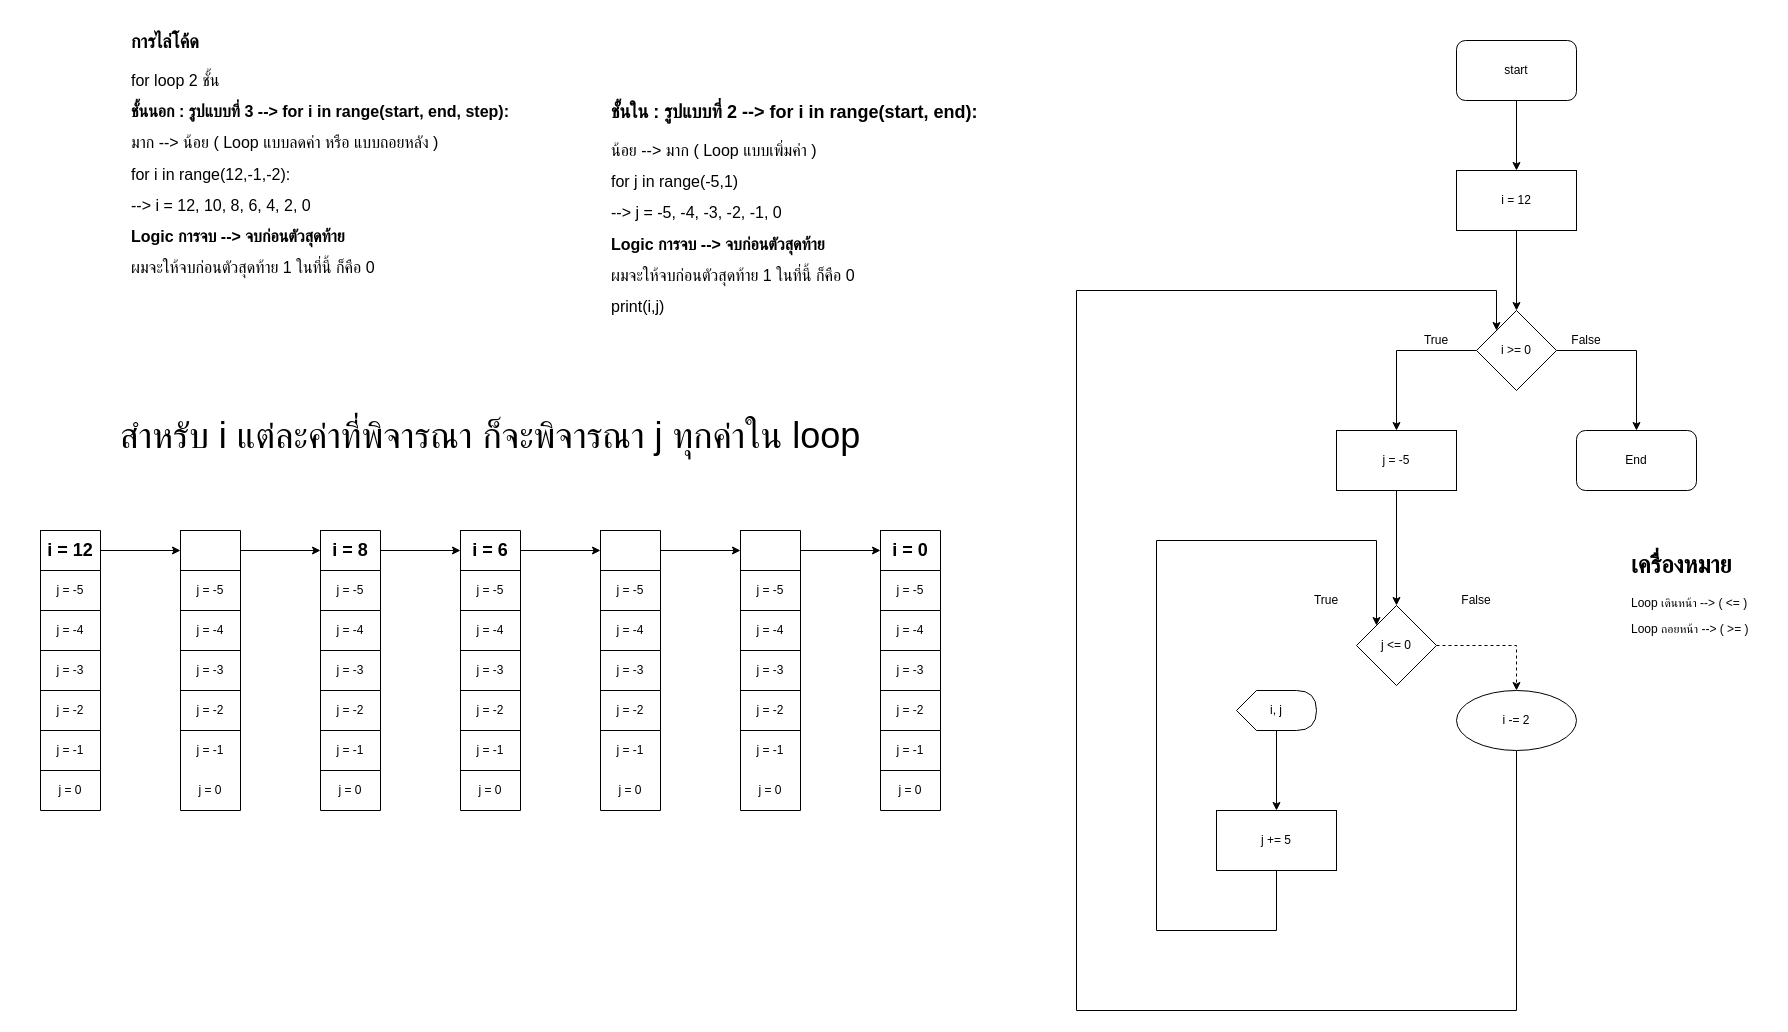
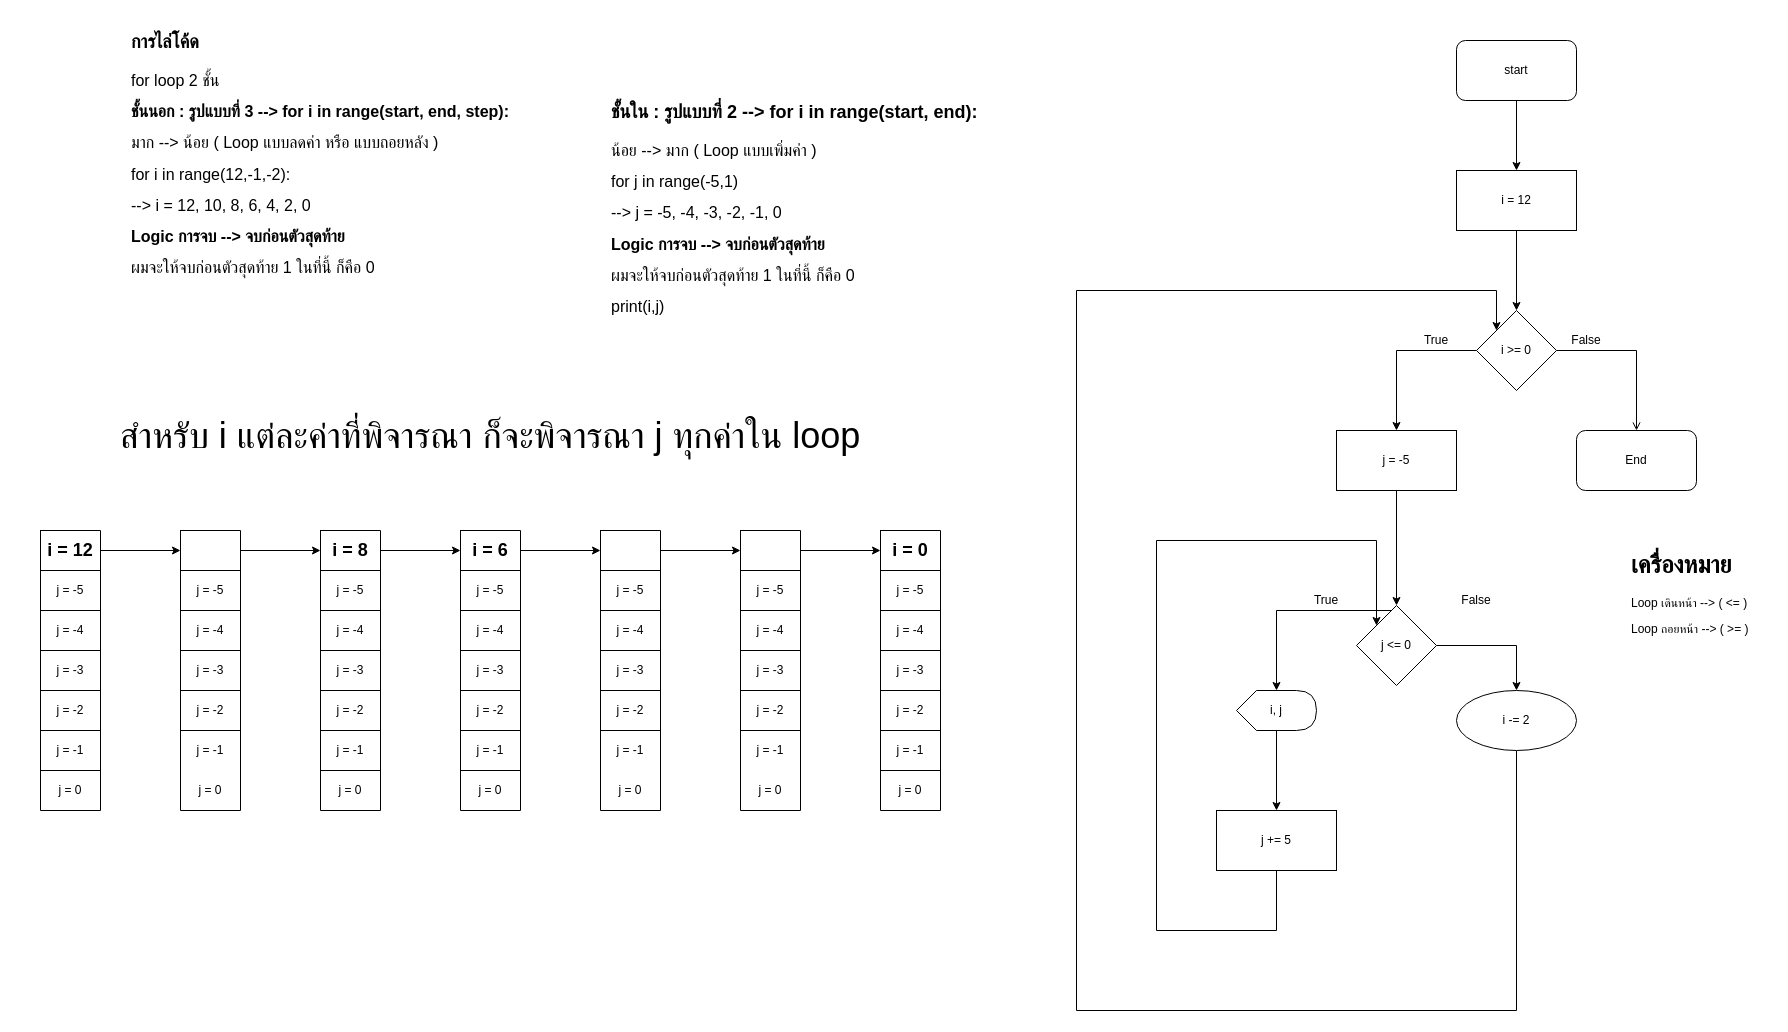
(1637, 422) -> (1637, 424)
none -> (1298, 611)
(1496, 646) -> (1496, 646)
